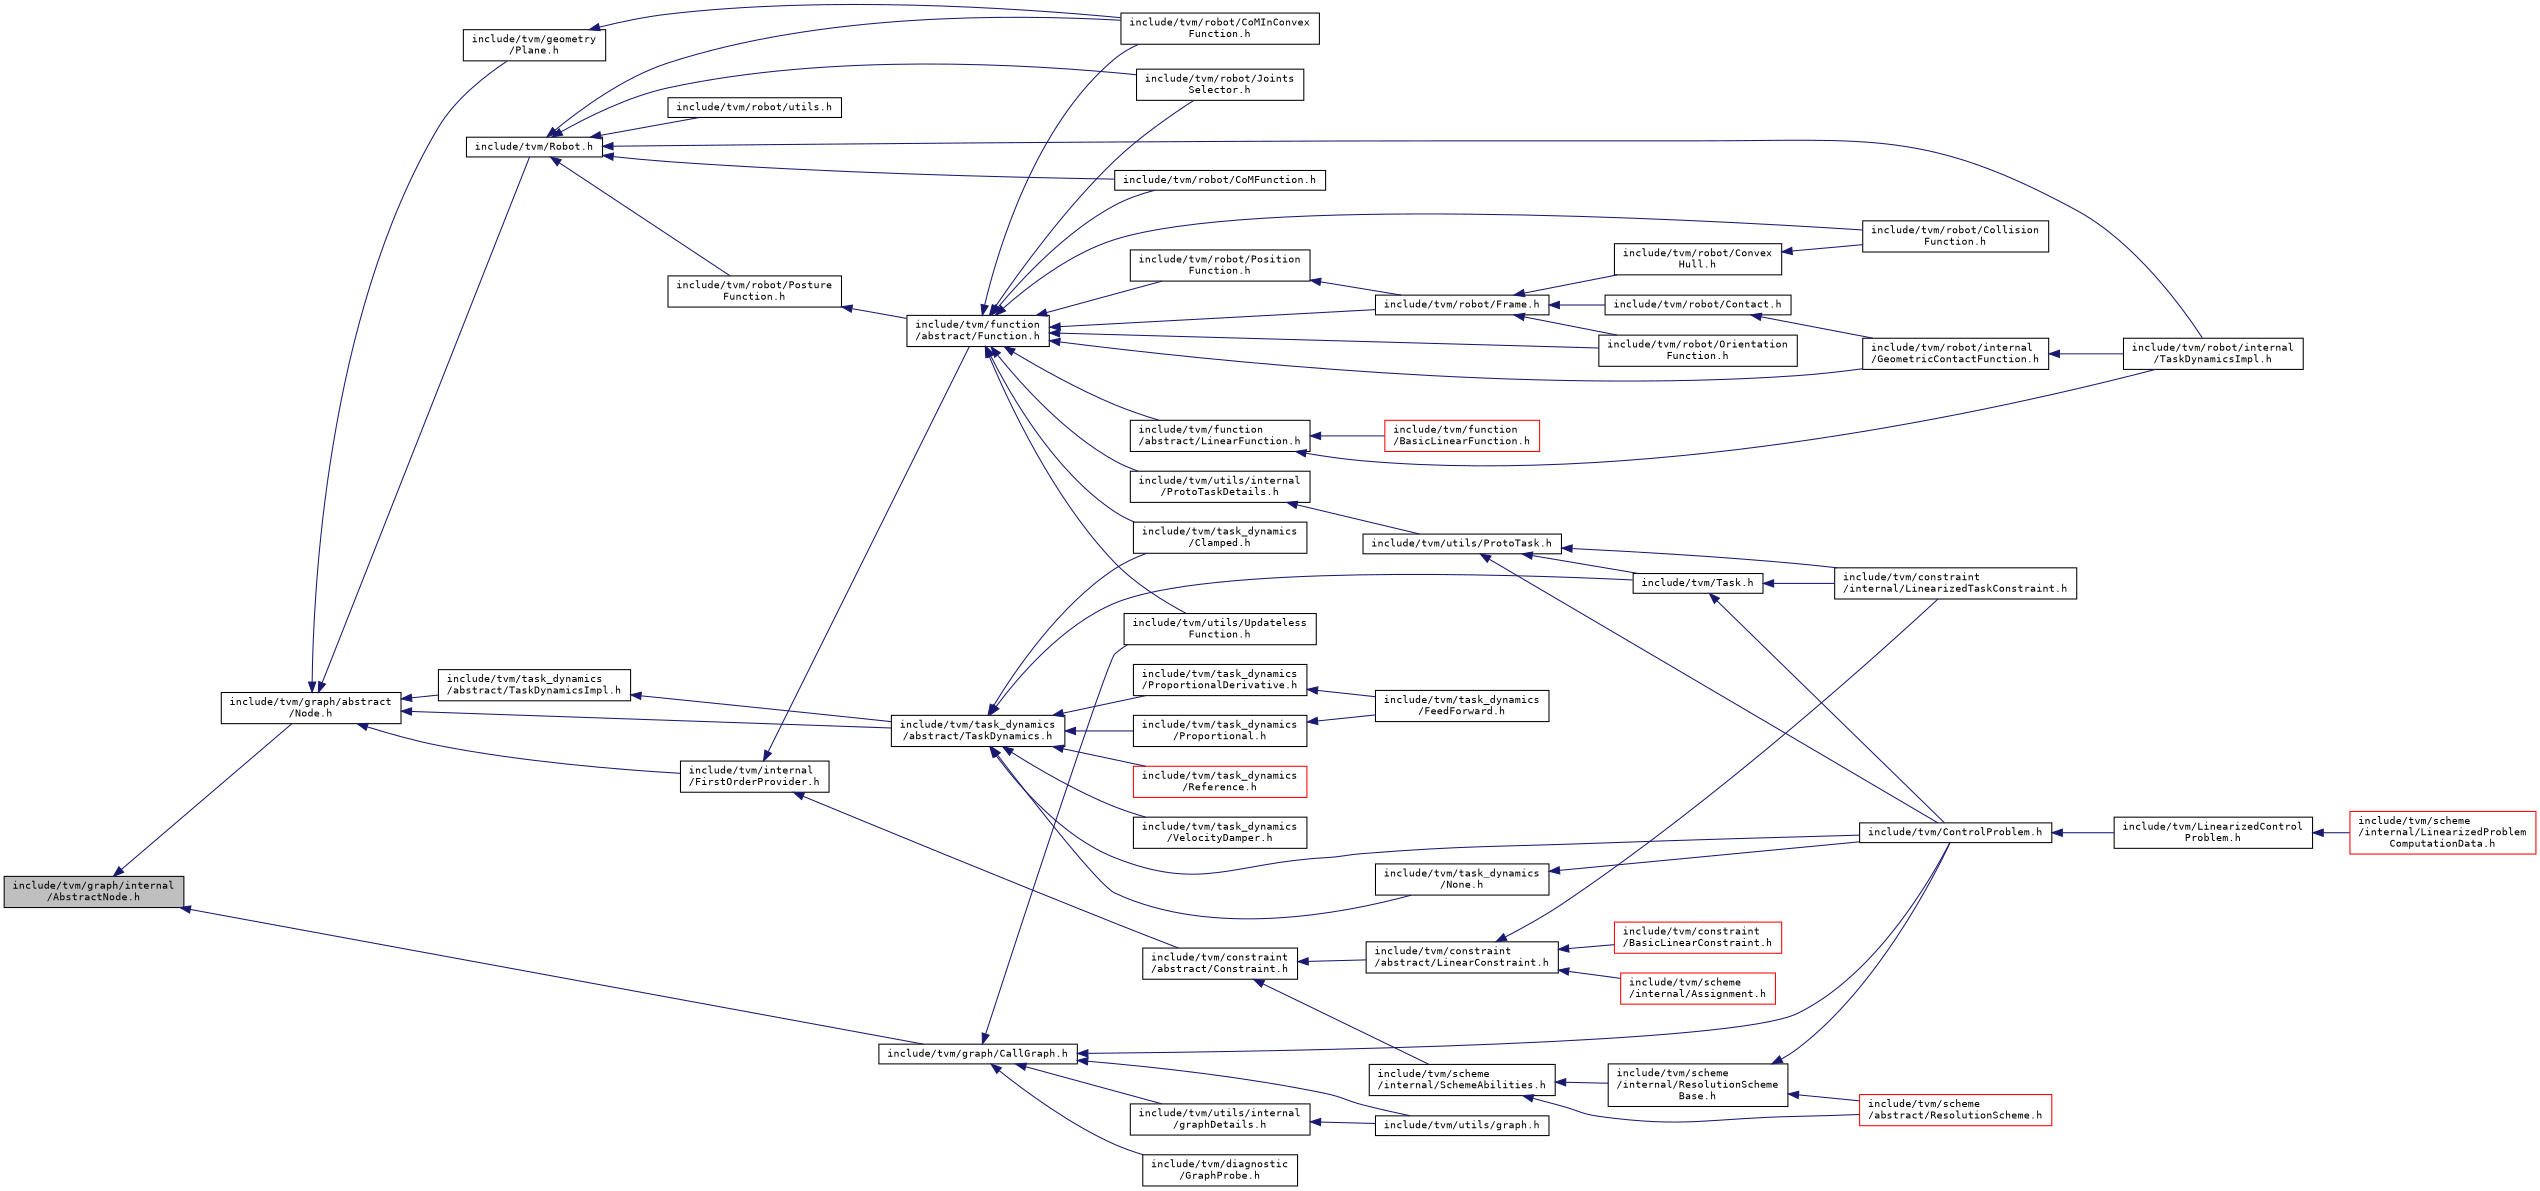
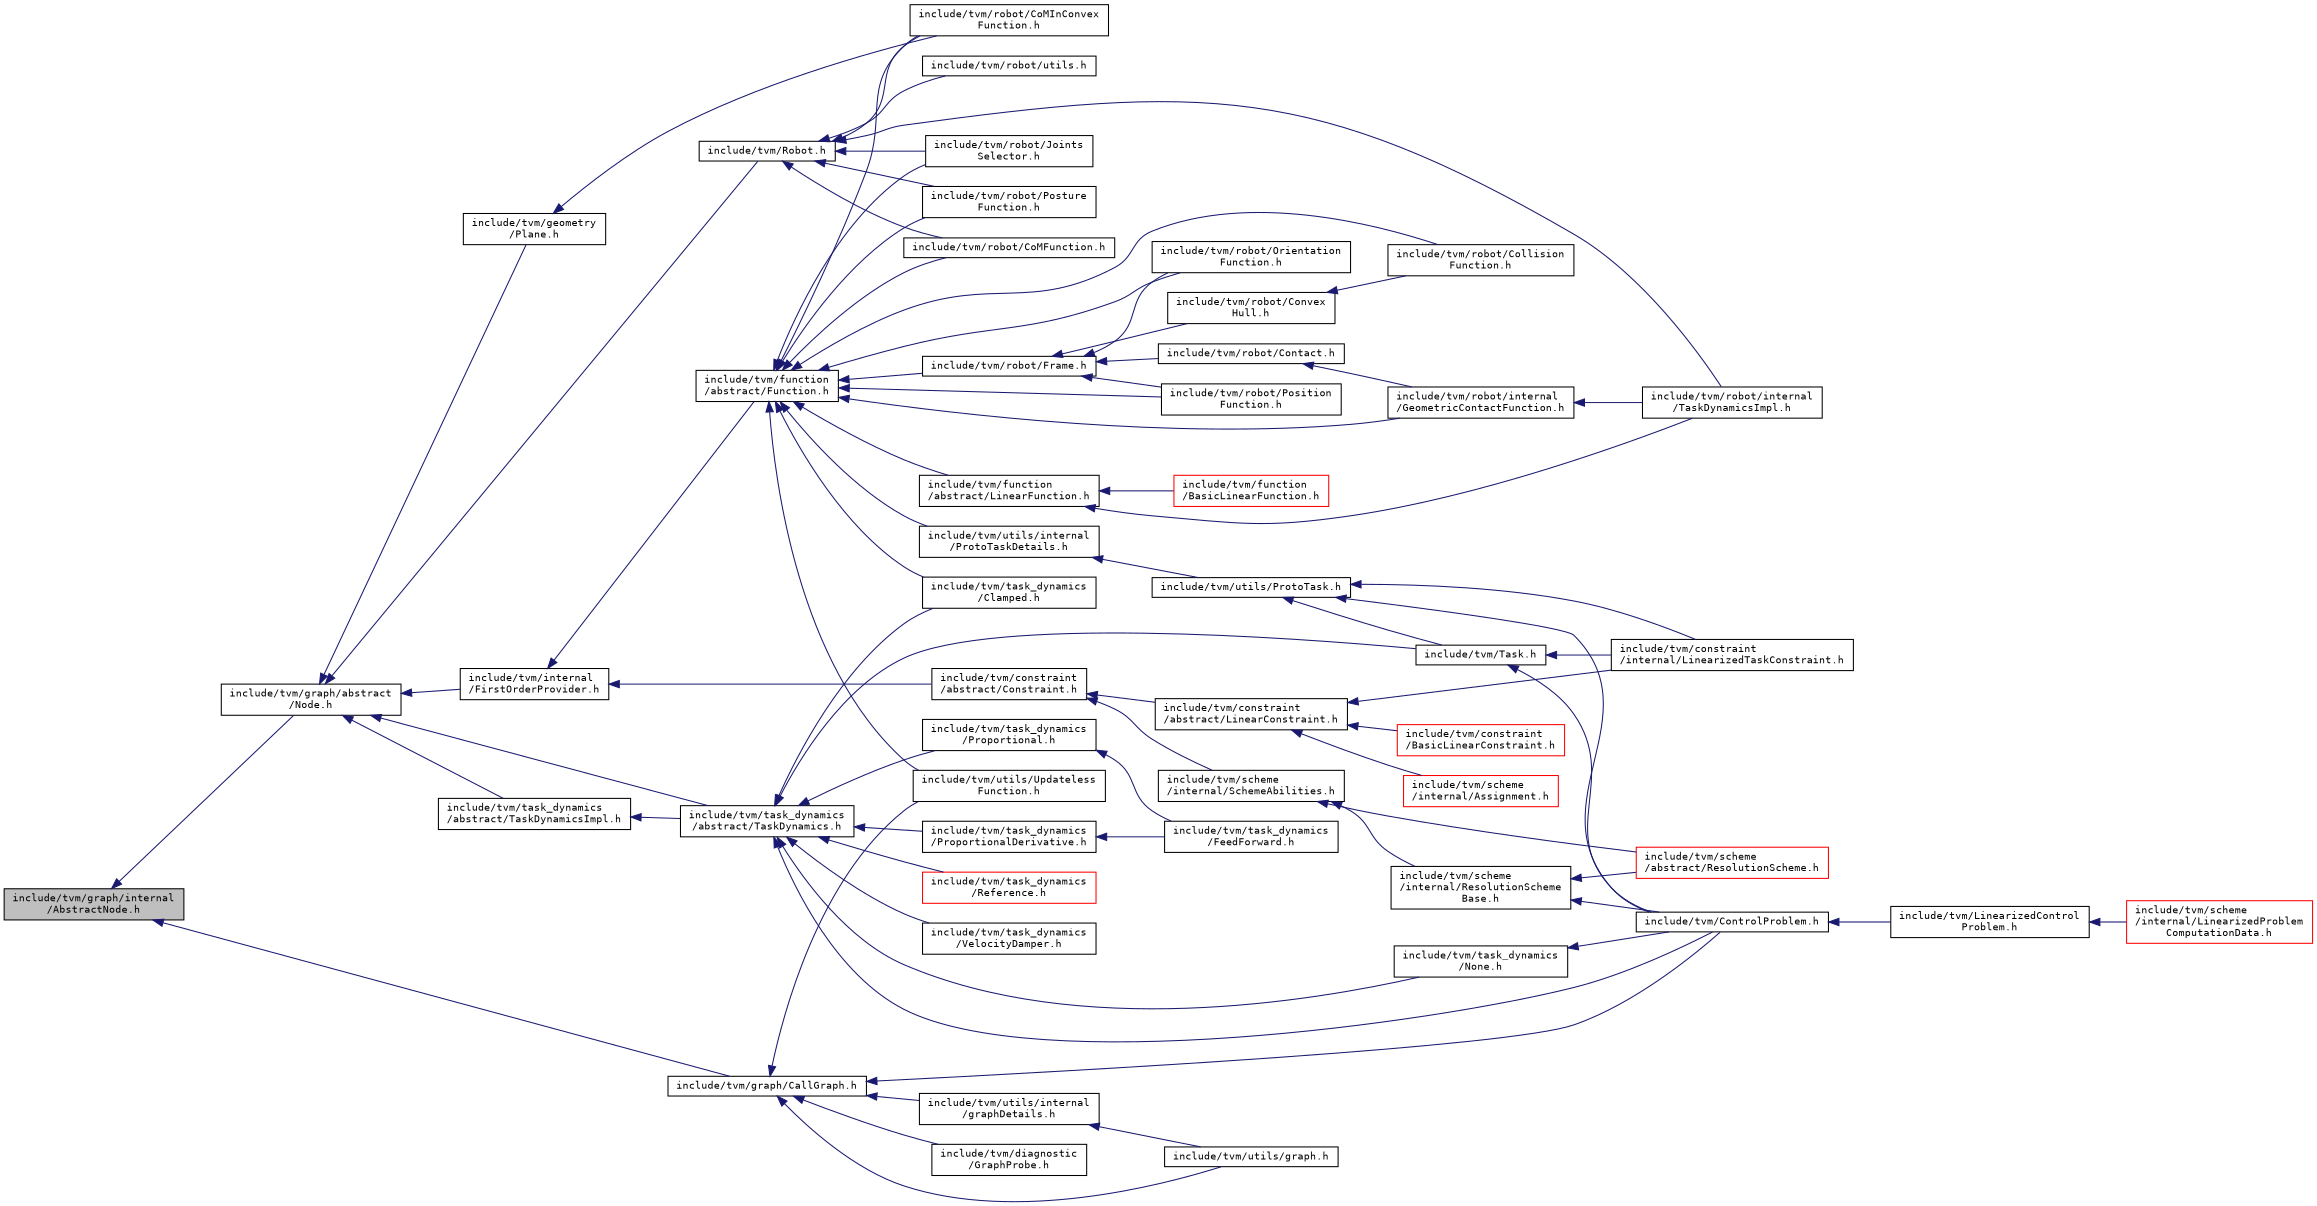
(1361, 289) -> (1127, 382)
(879, 314) -> (844, 279)
